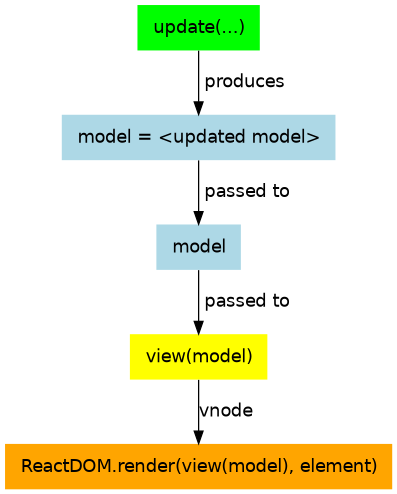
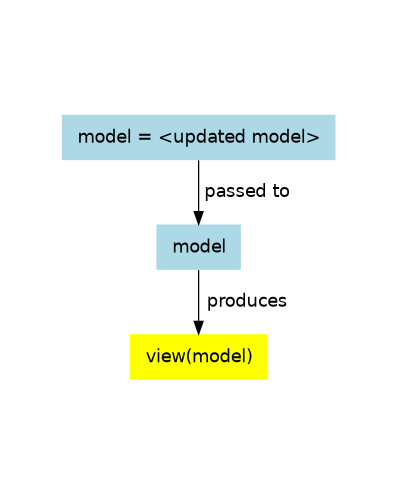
(199, 28) -> none
(245, 302) -> (245, 302)
(199, 467) -> none
